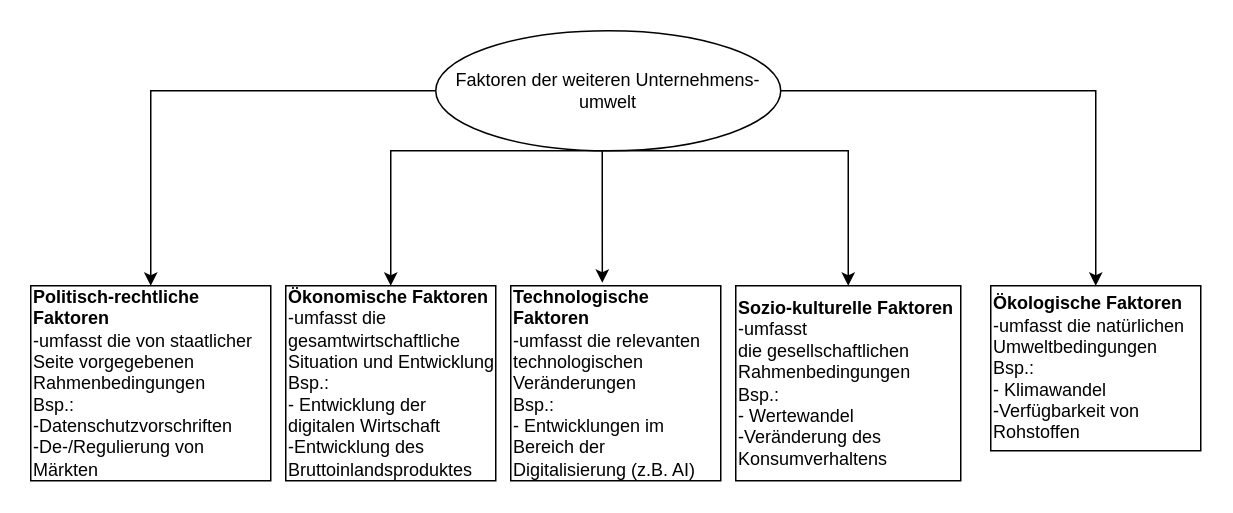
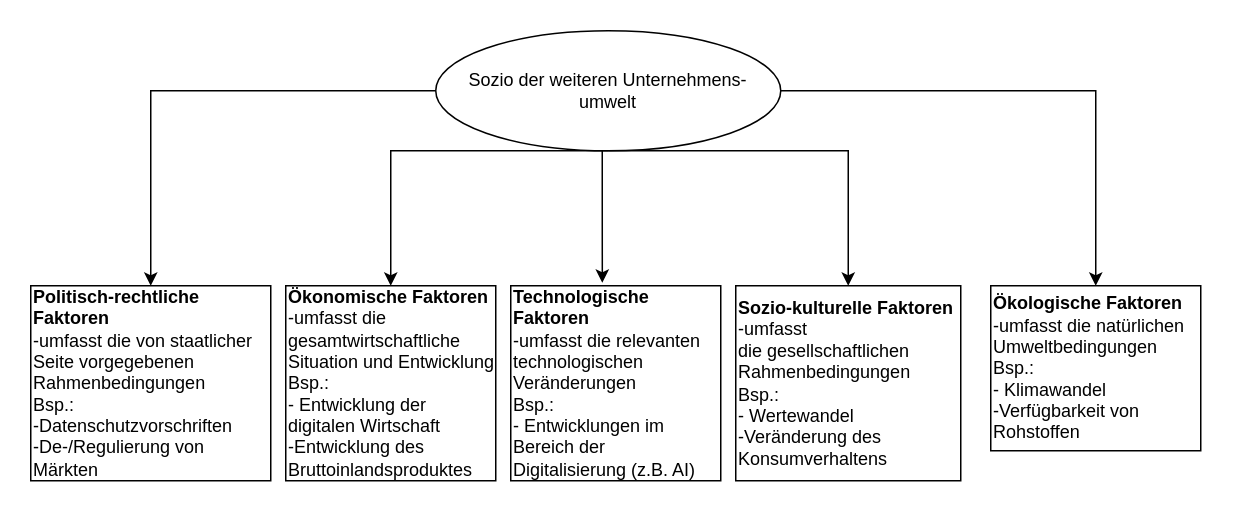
(608, 91) -> (608, 91)
